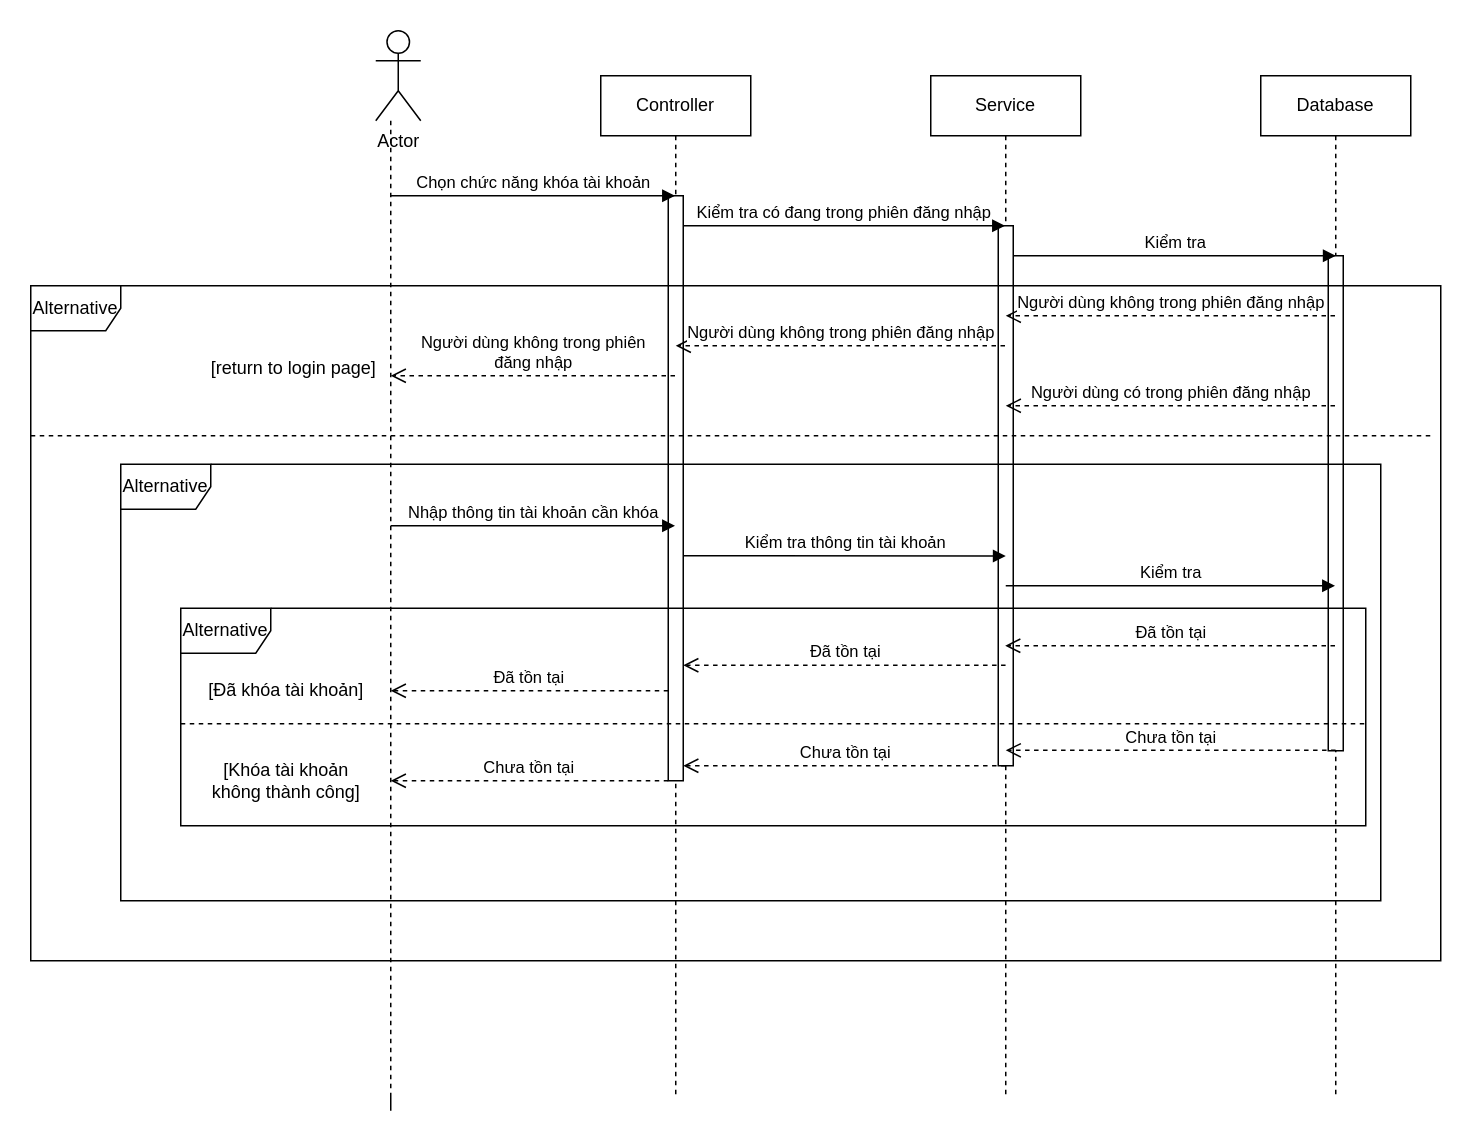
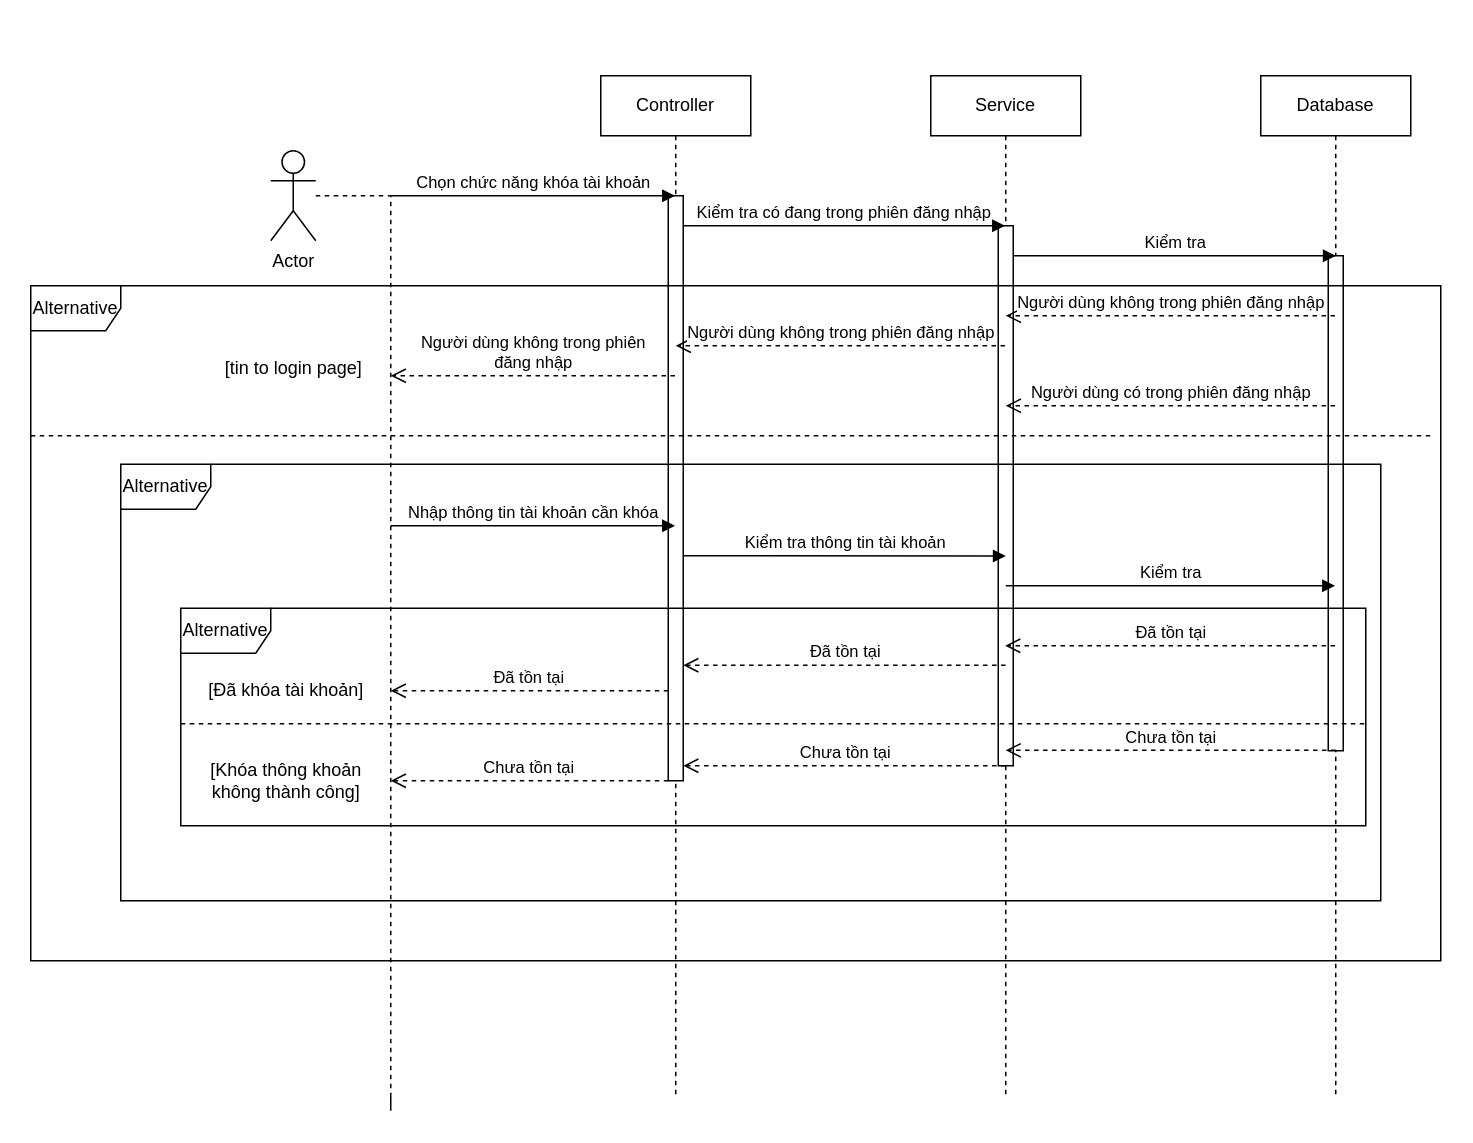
(398, 76) -> (293, 196)
(294, 368) -> (294, 368)
(287, 781) -> (287, 781)
